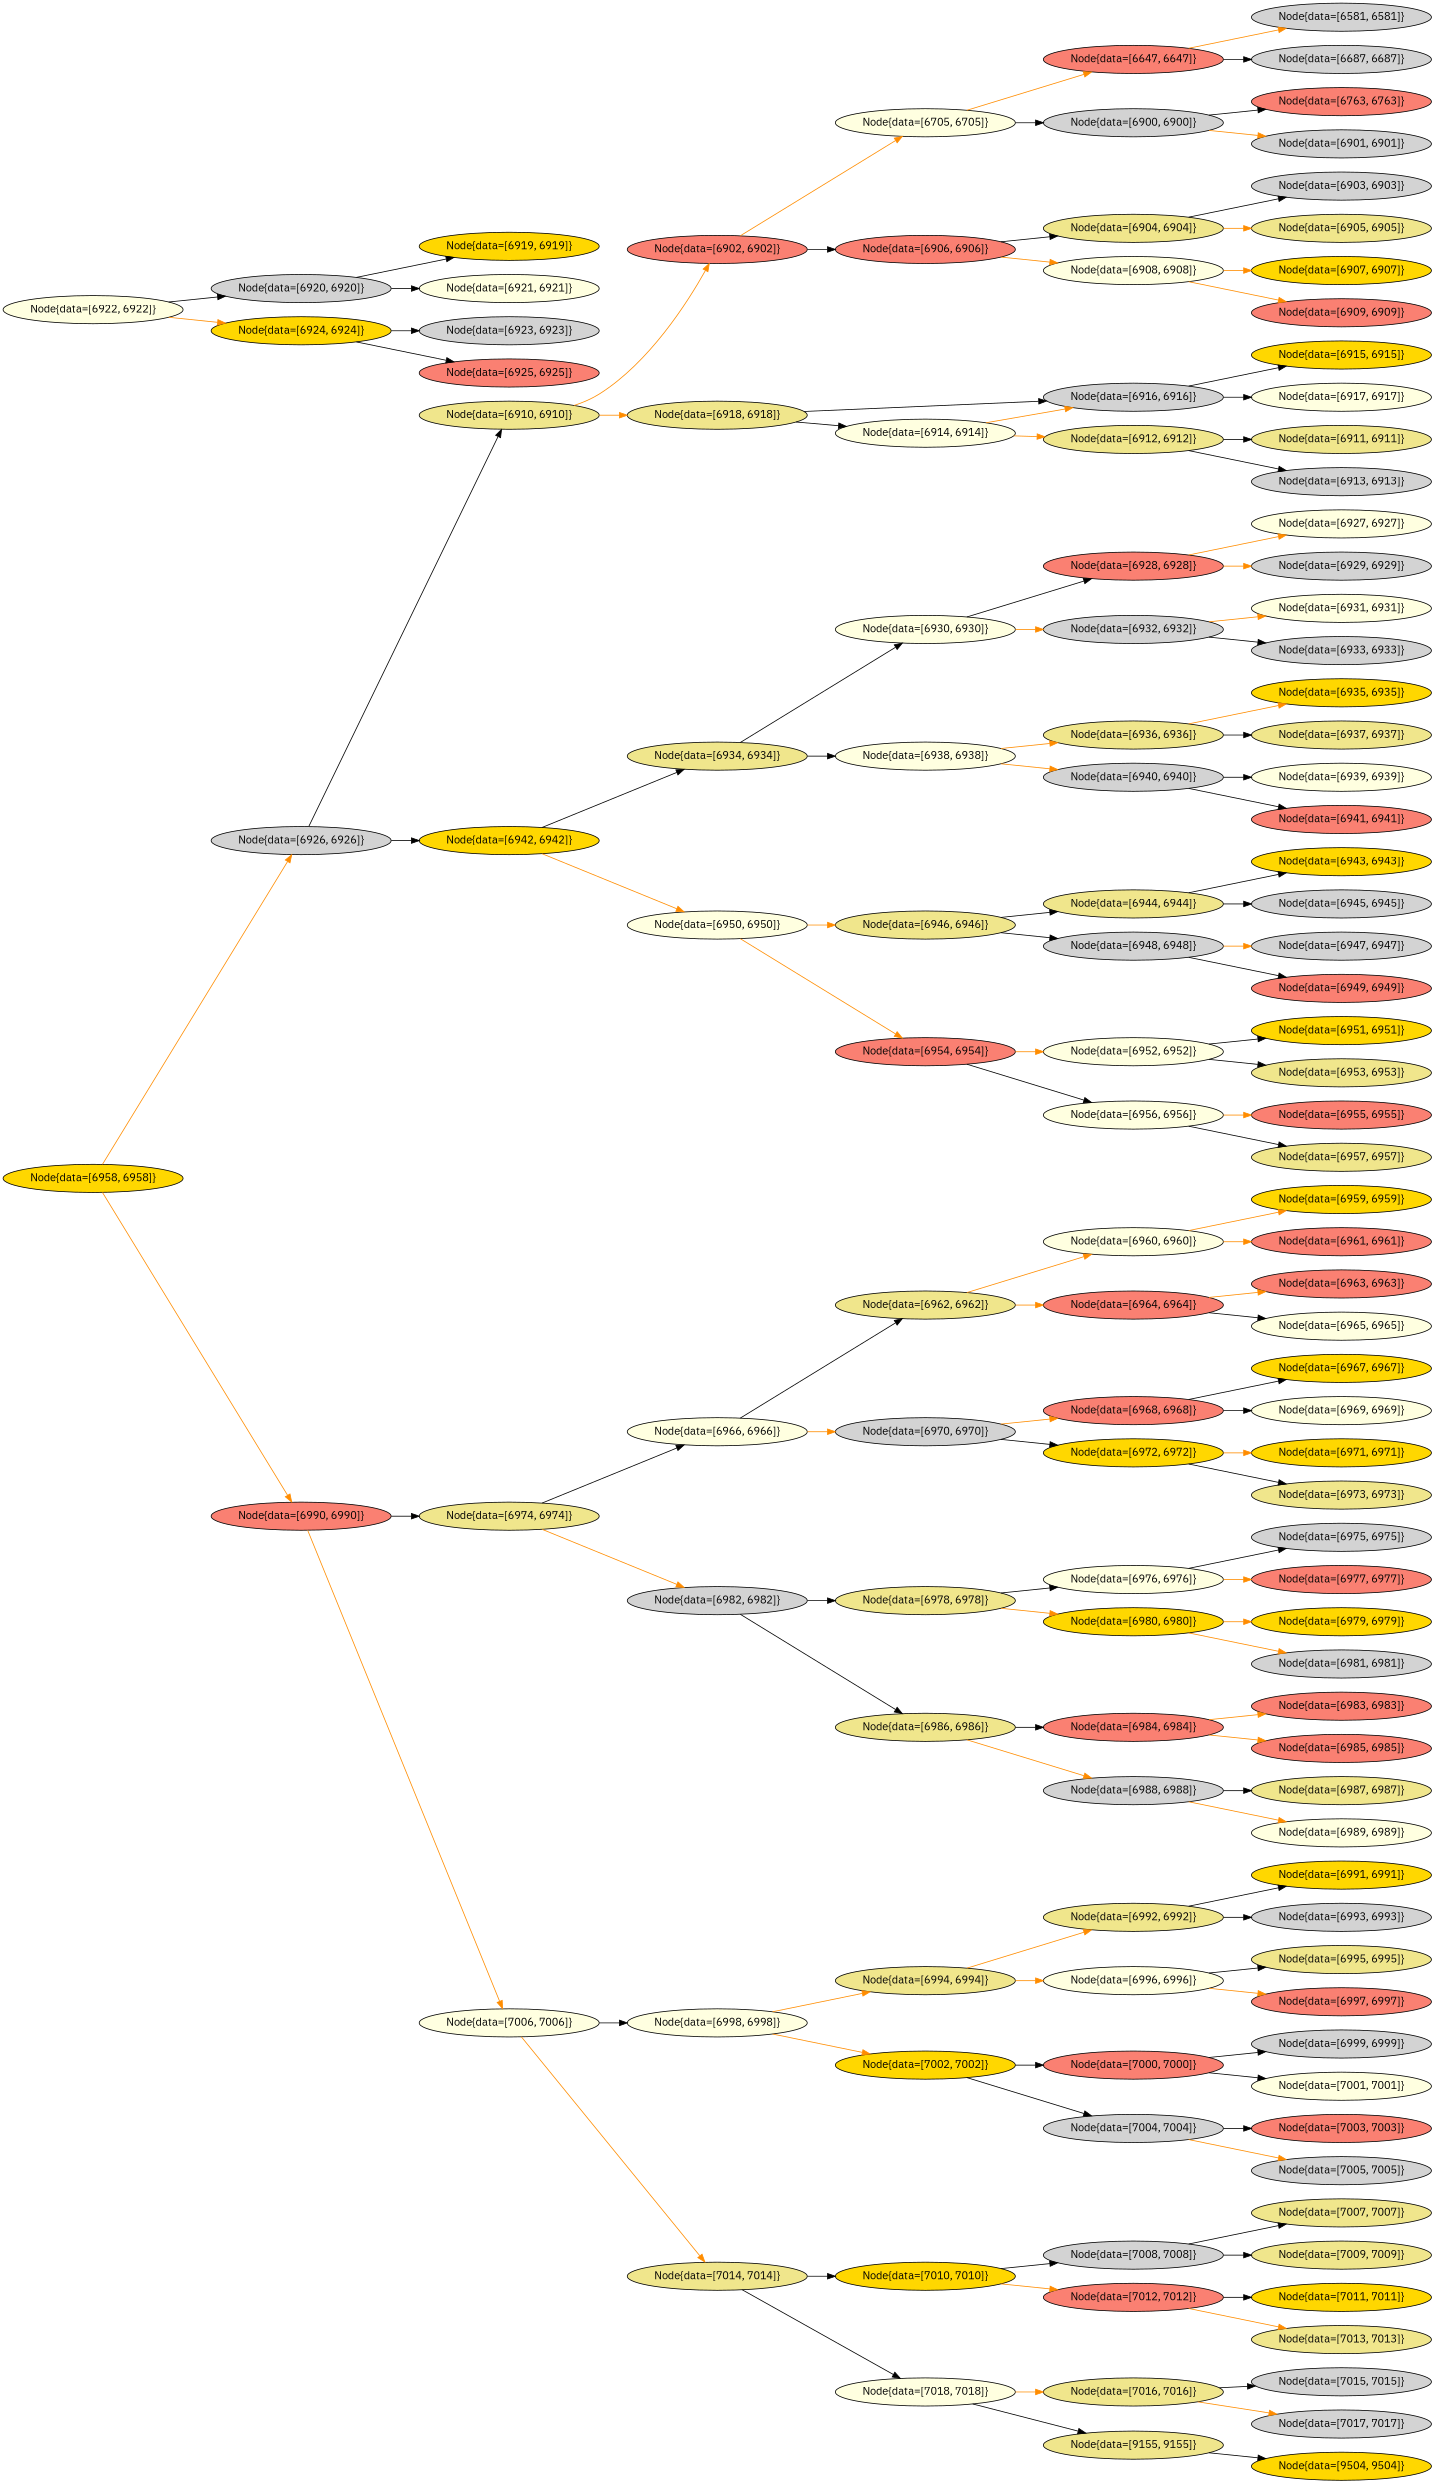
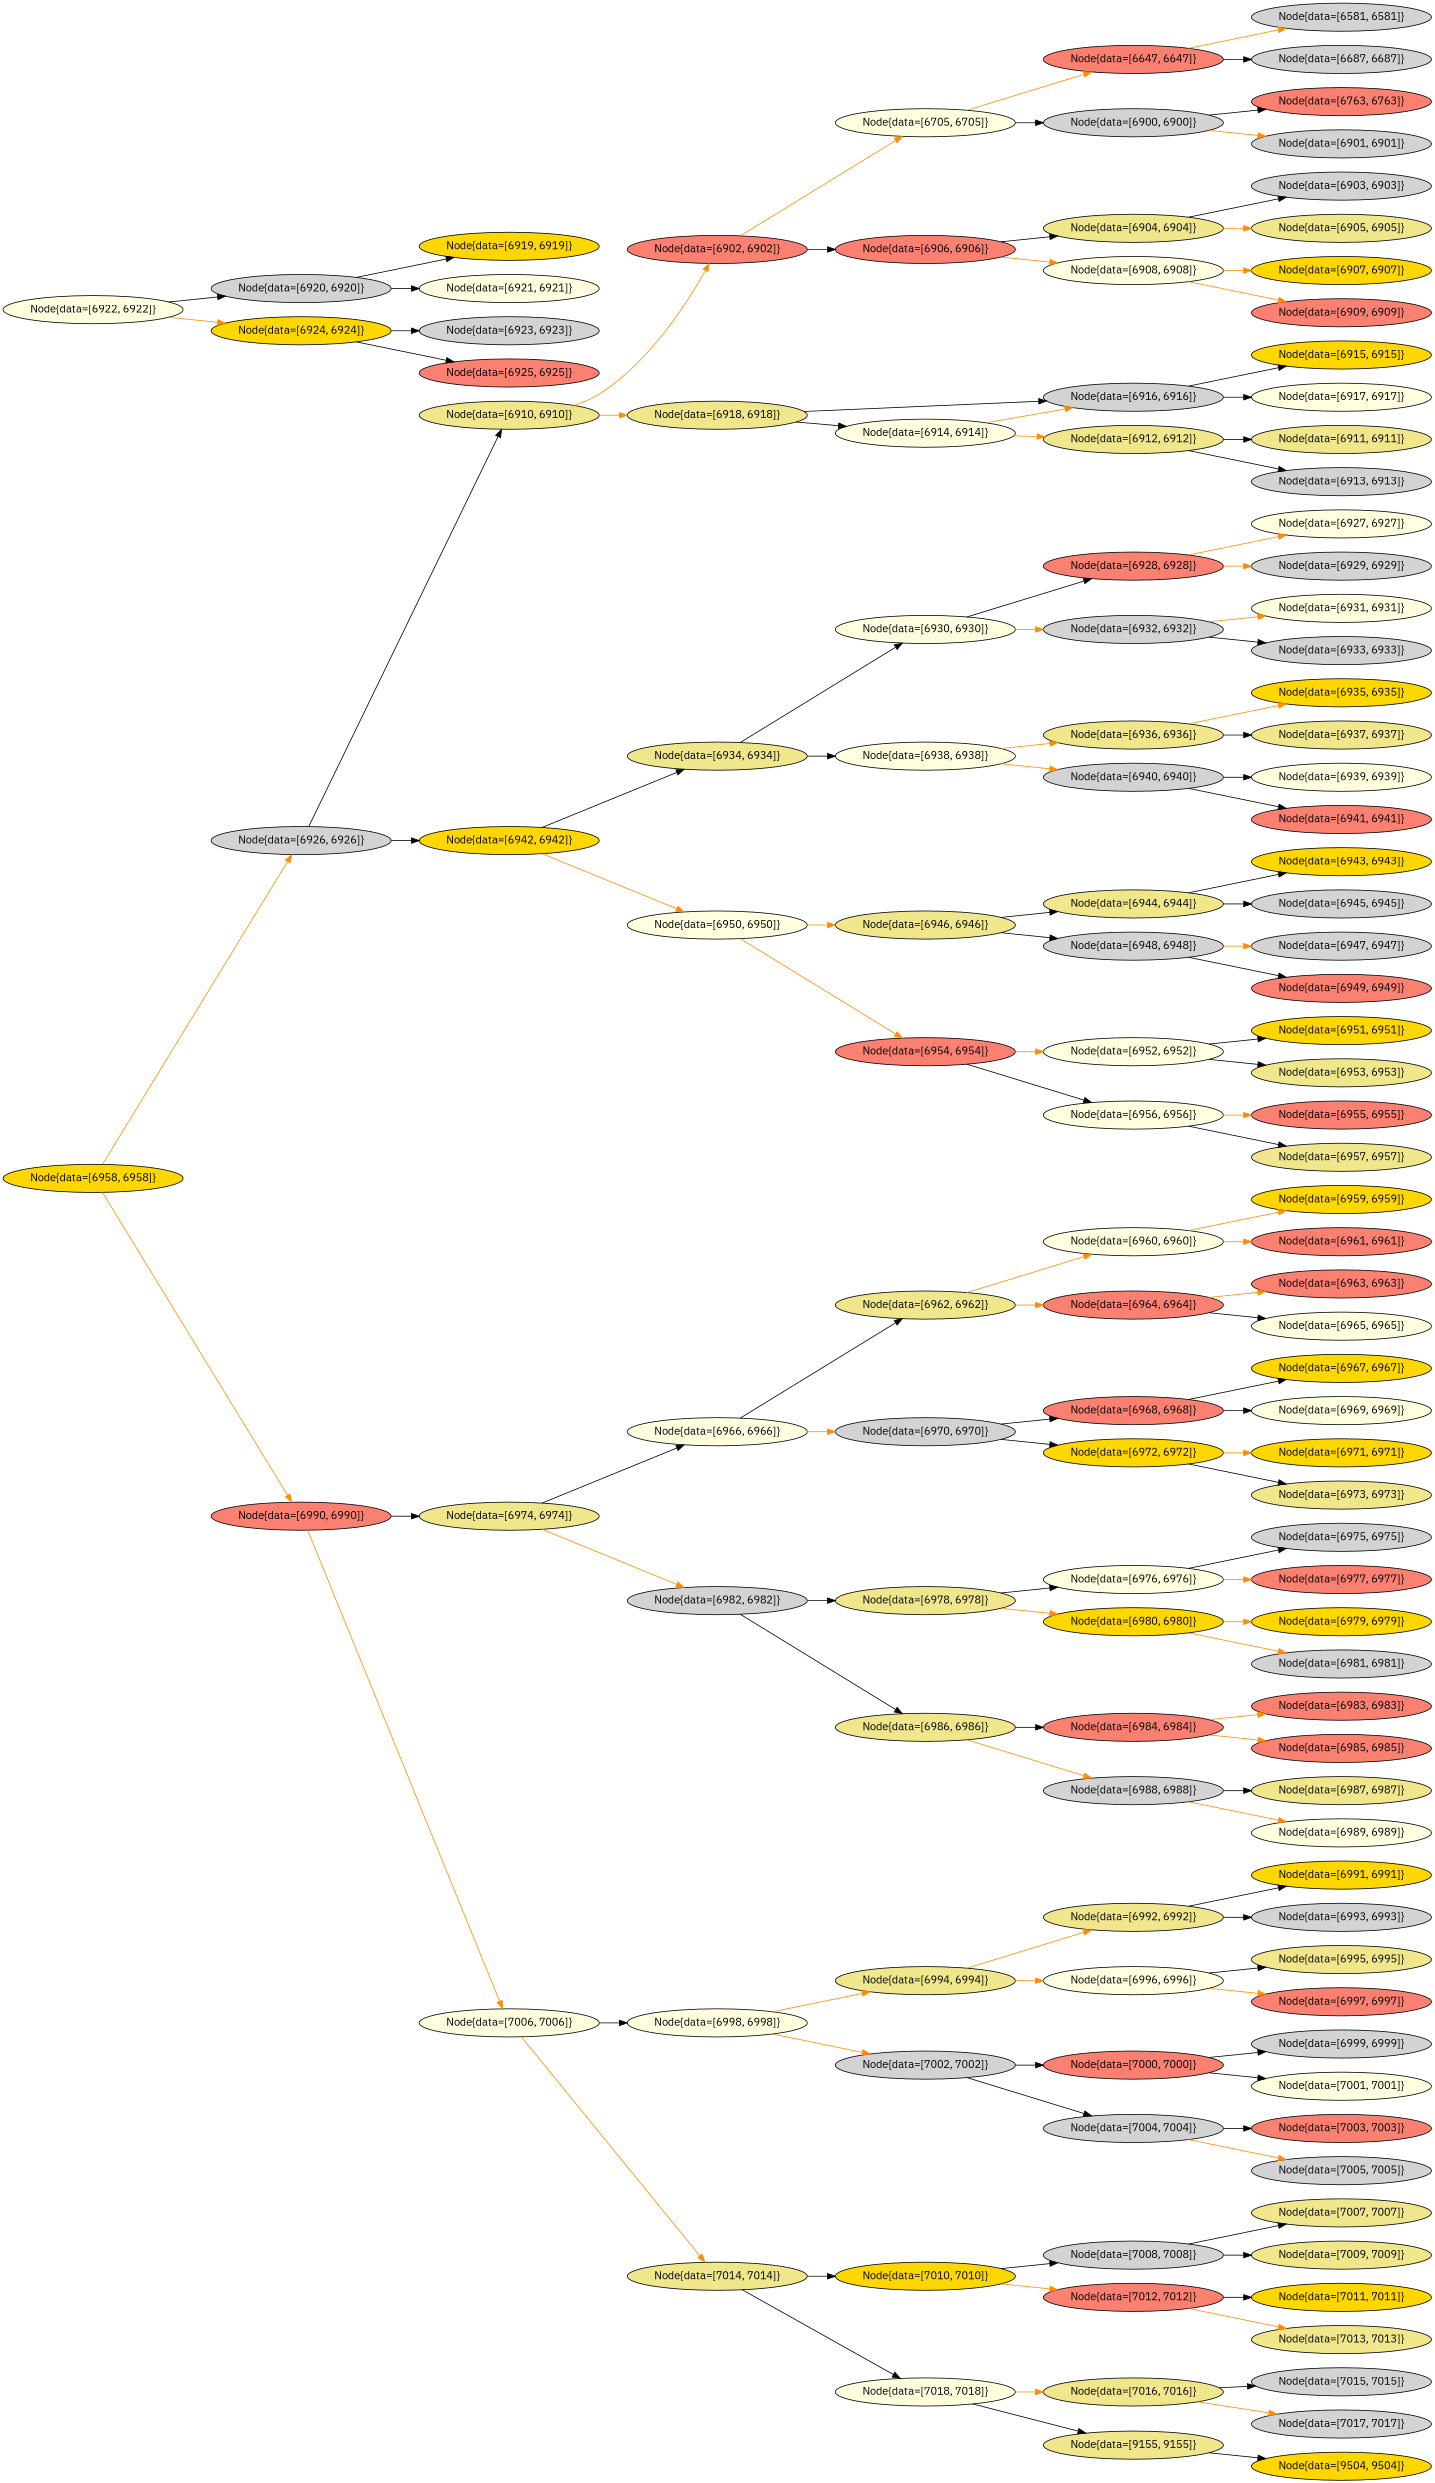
(1025, 1422) -> (1025, 1422)
(925, 2065) -> (925, 2065)
